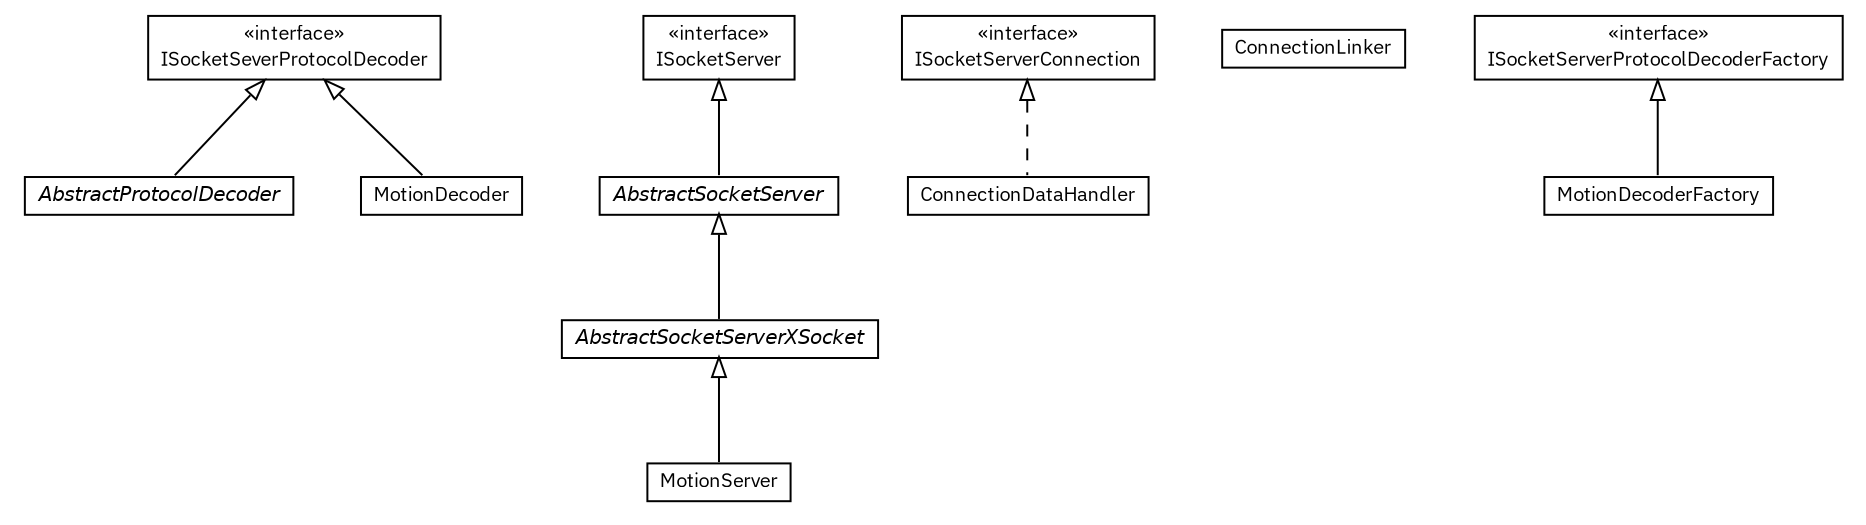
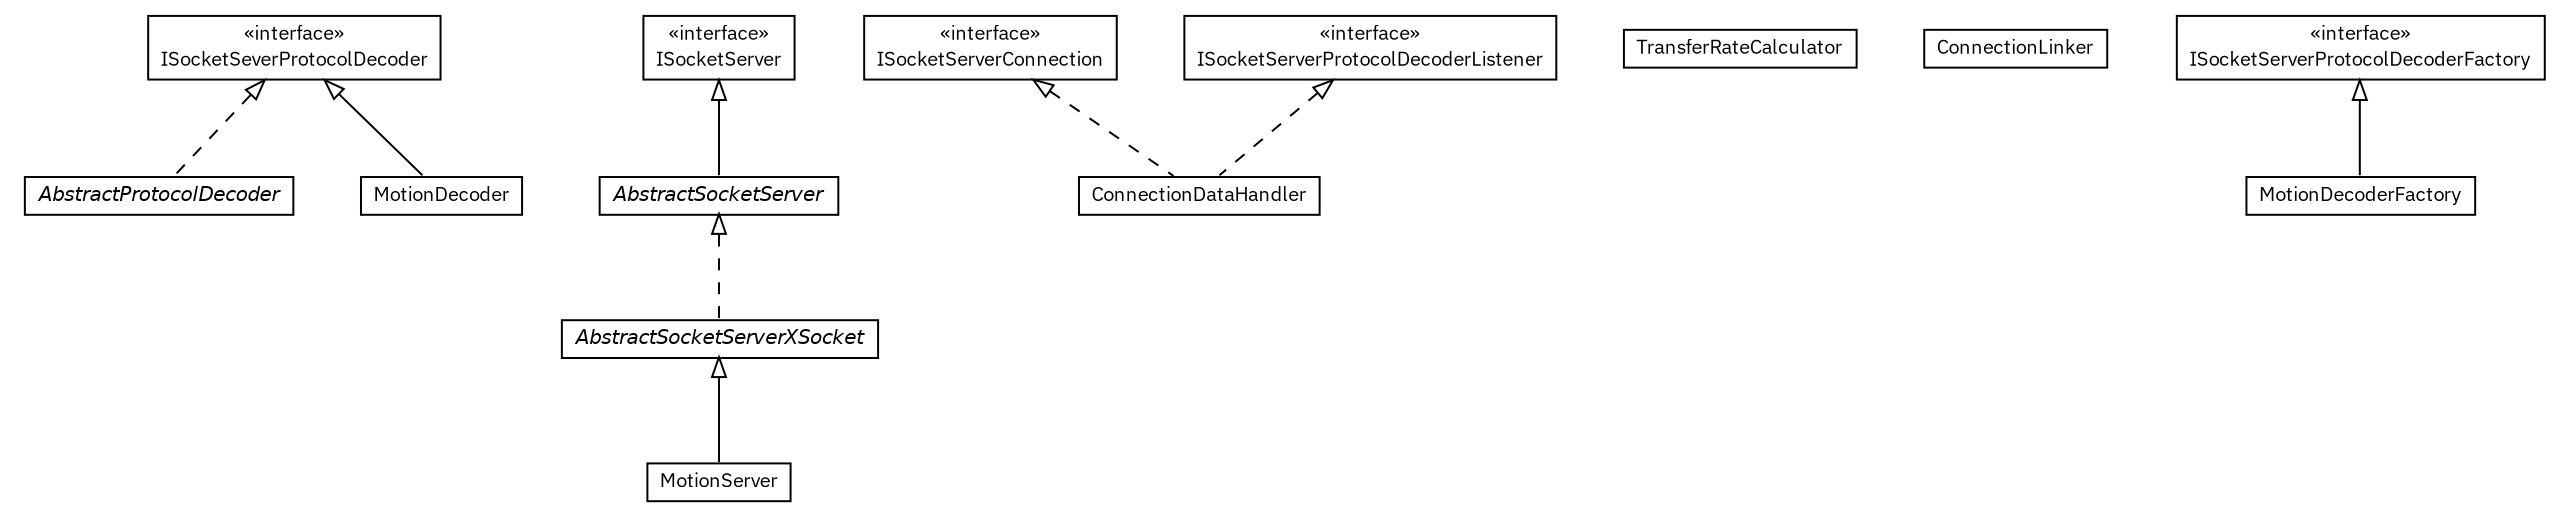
none -> (1369, 48)
none -> (1739, 48)
(213, 135) -> (213, 135)
(719, 277) -> (719, 277)
